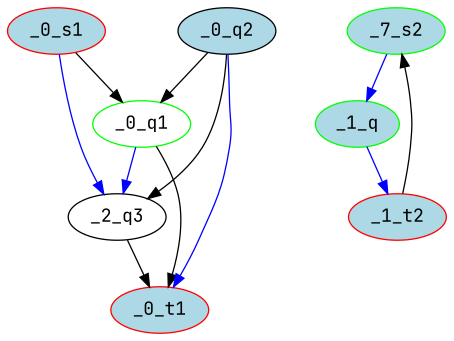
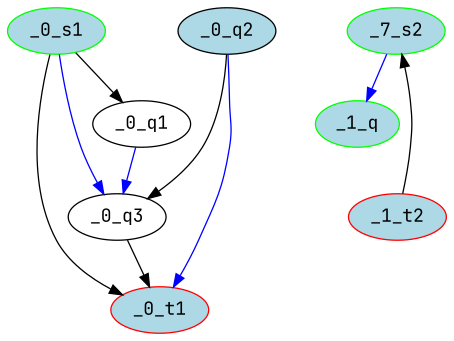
(56, 31) -> (56, 31)
(189, 73) -> none
(142, 124) -> (142, 124)
(375, 164) -> none
(180, 208) -> (40, 185)
(117, 217) -> (117, 217)
